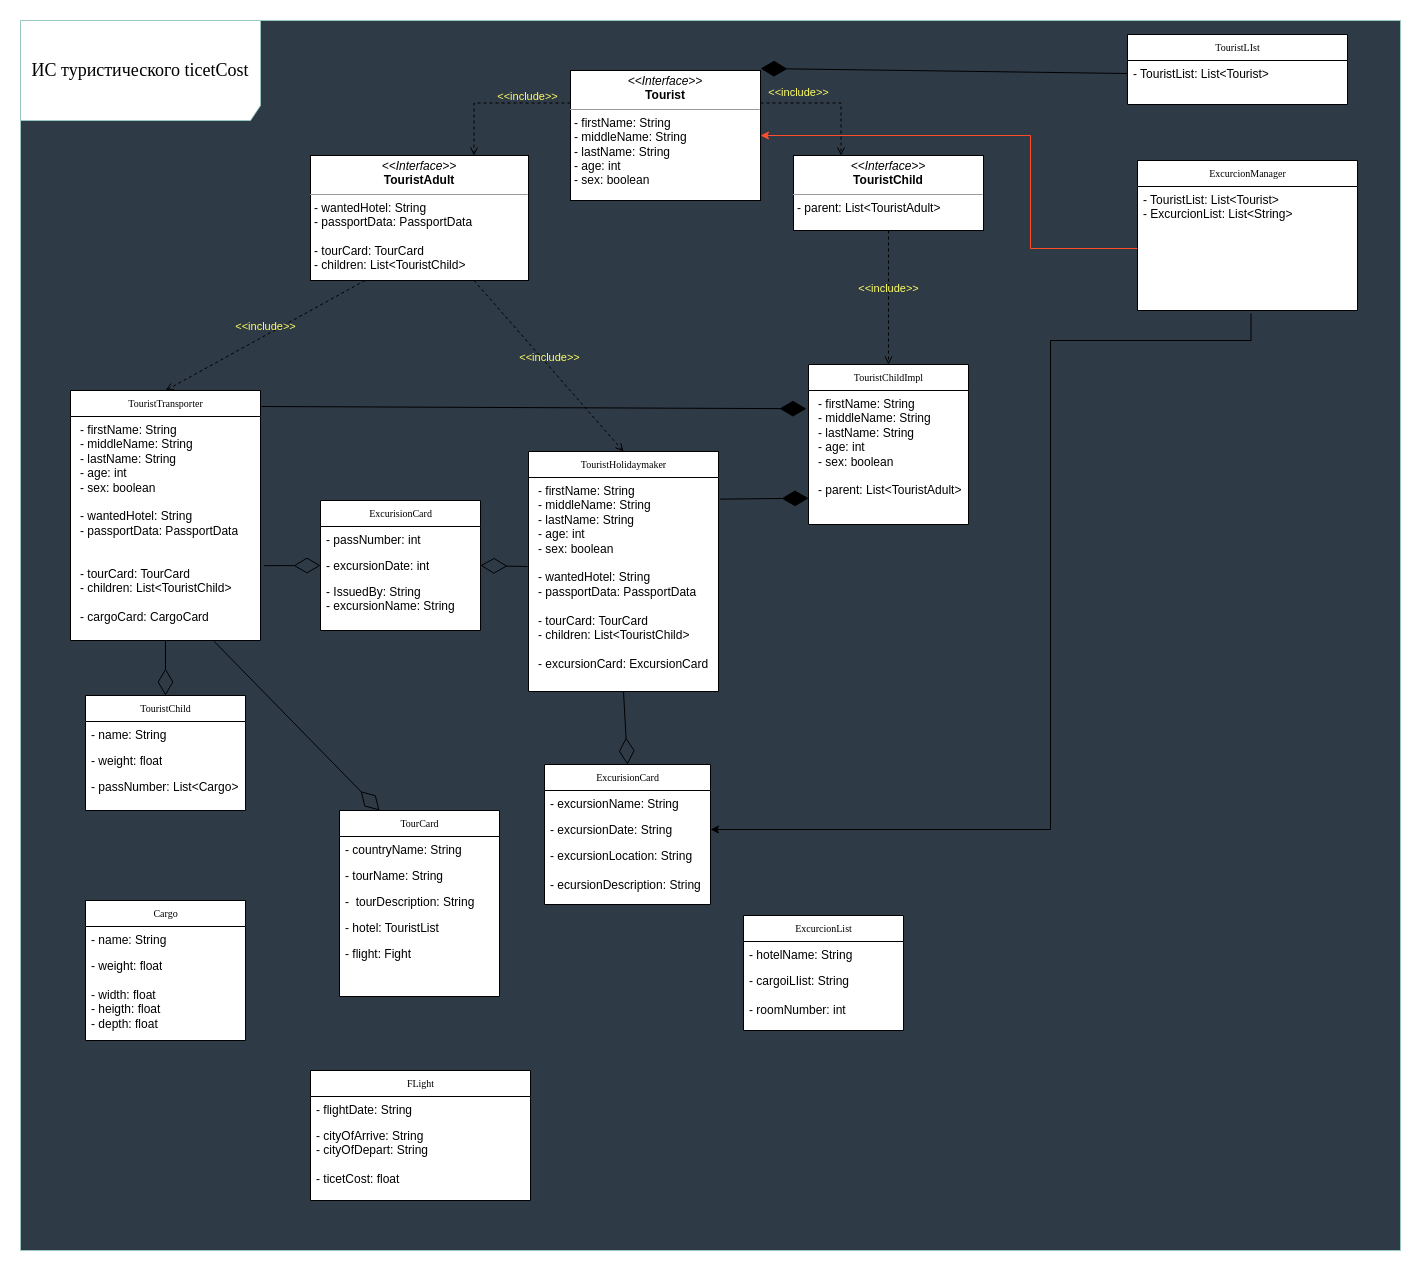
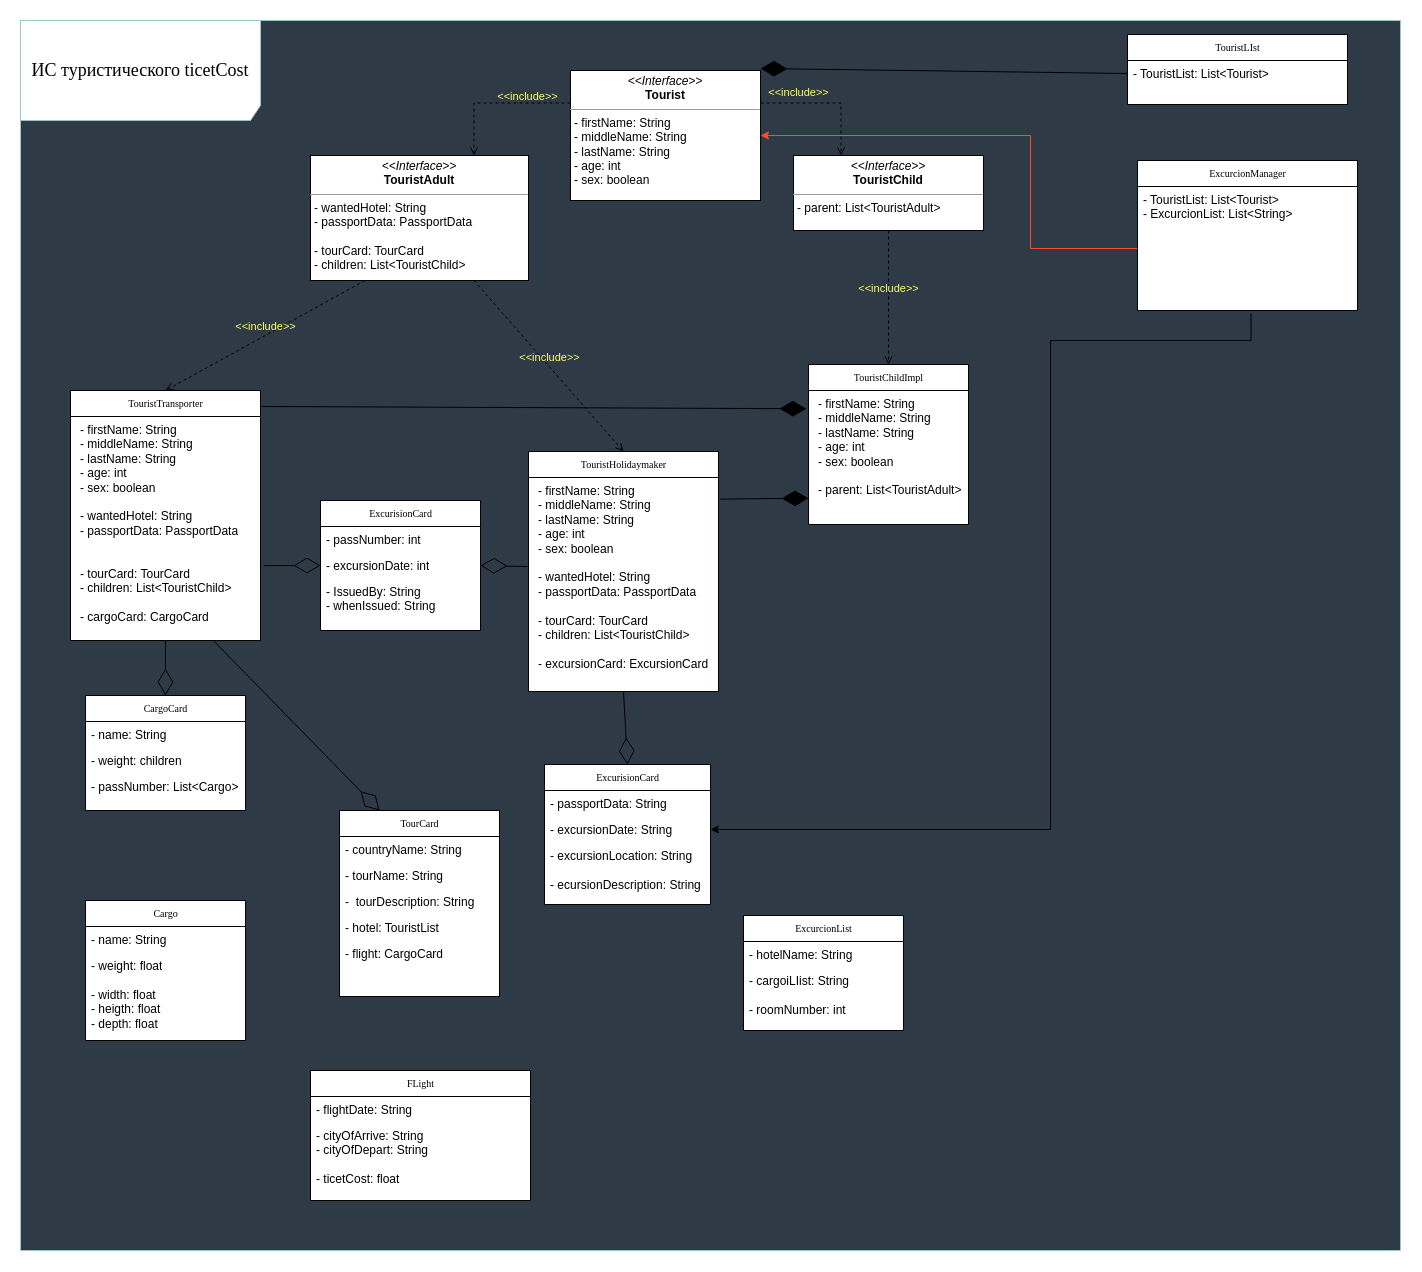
(396, 600) -> (387, 600)
(166, 709) -> (166, 709)
(134, 762) -> (143, 762)
(620, 805) -> (618, 805)
(387, 955) -> (402, 955)
